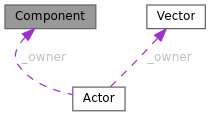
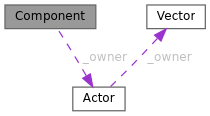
(29, 77) -> (72, 52)
